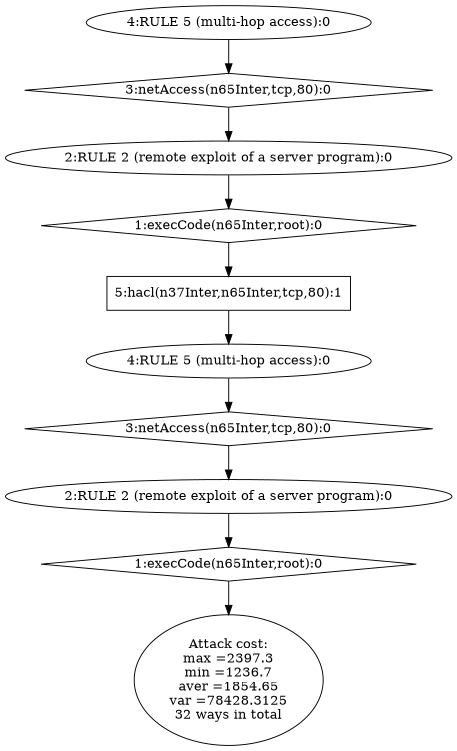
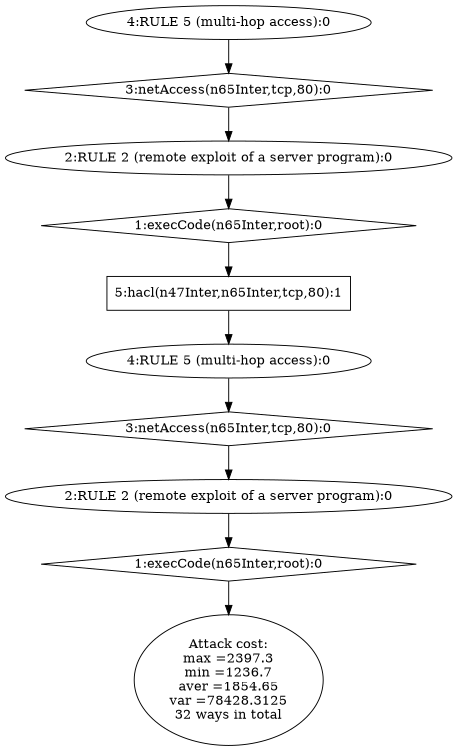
(229, 293) -> (229, 293)
